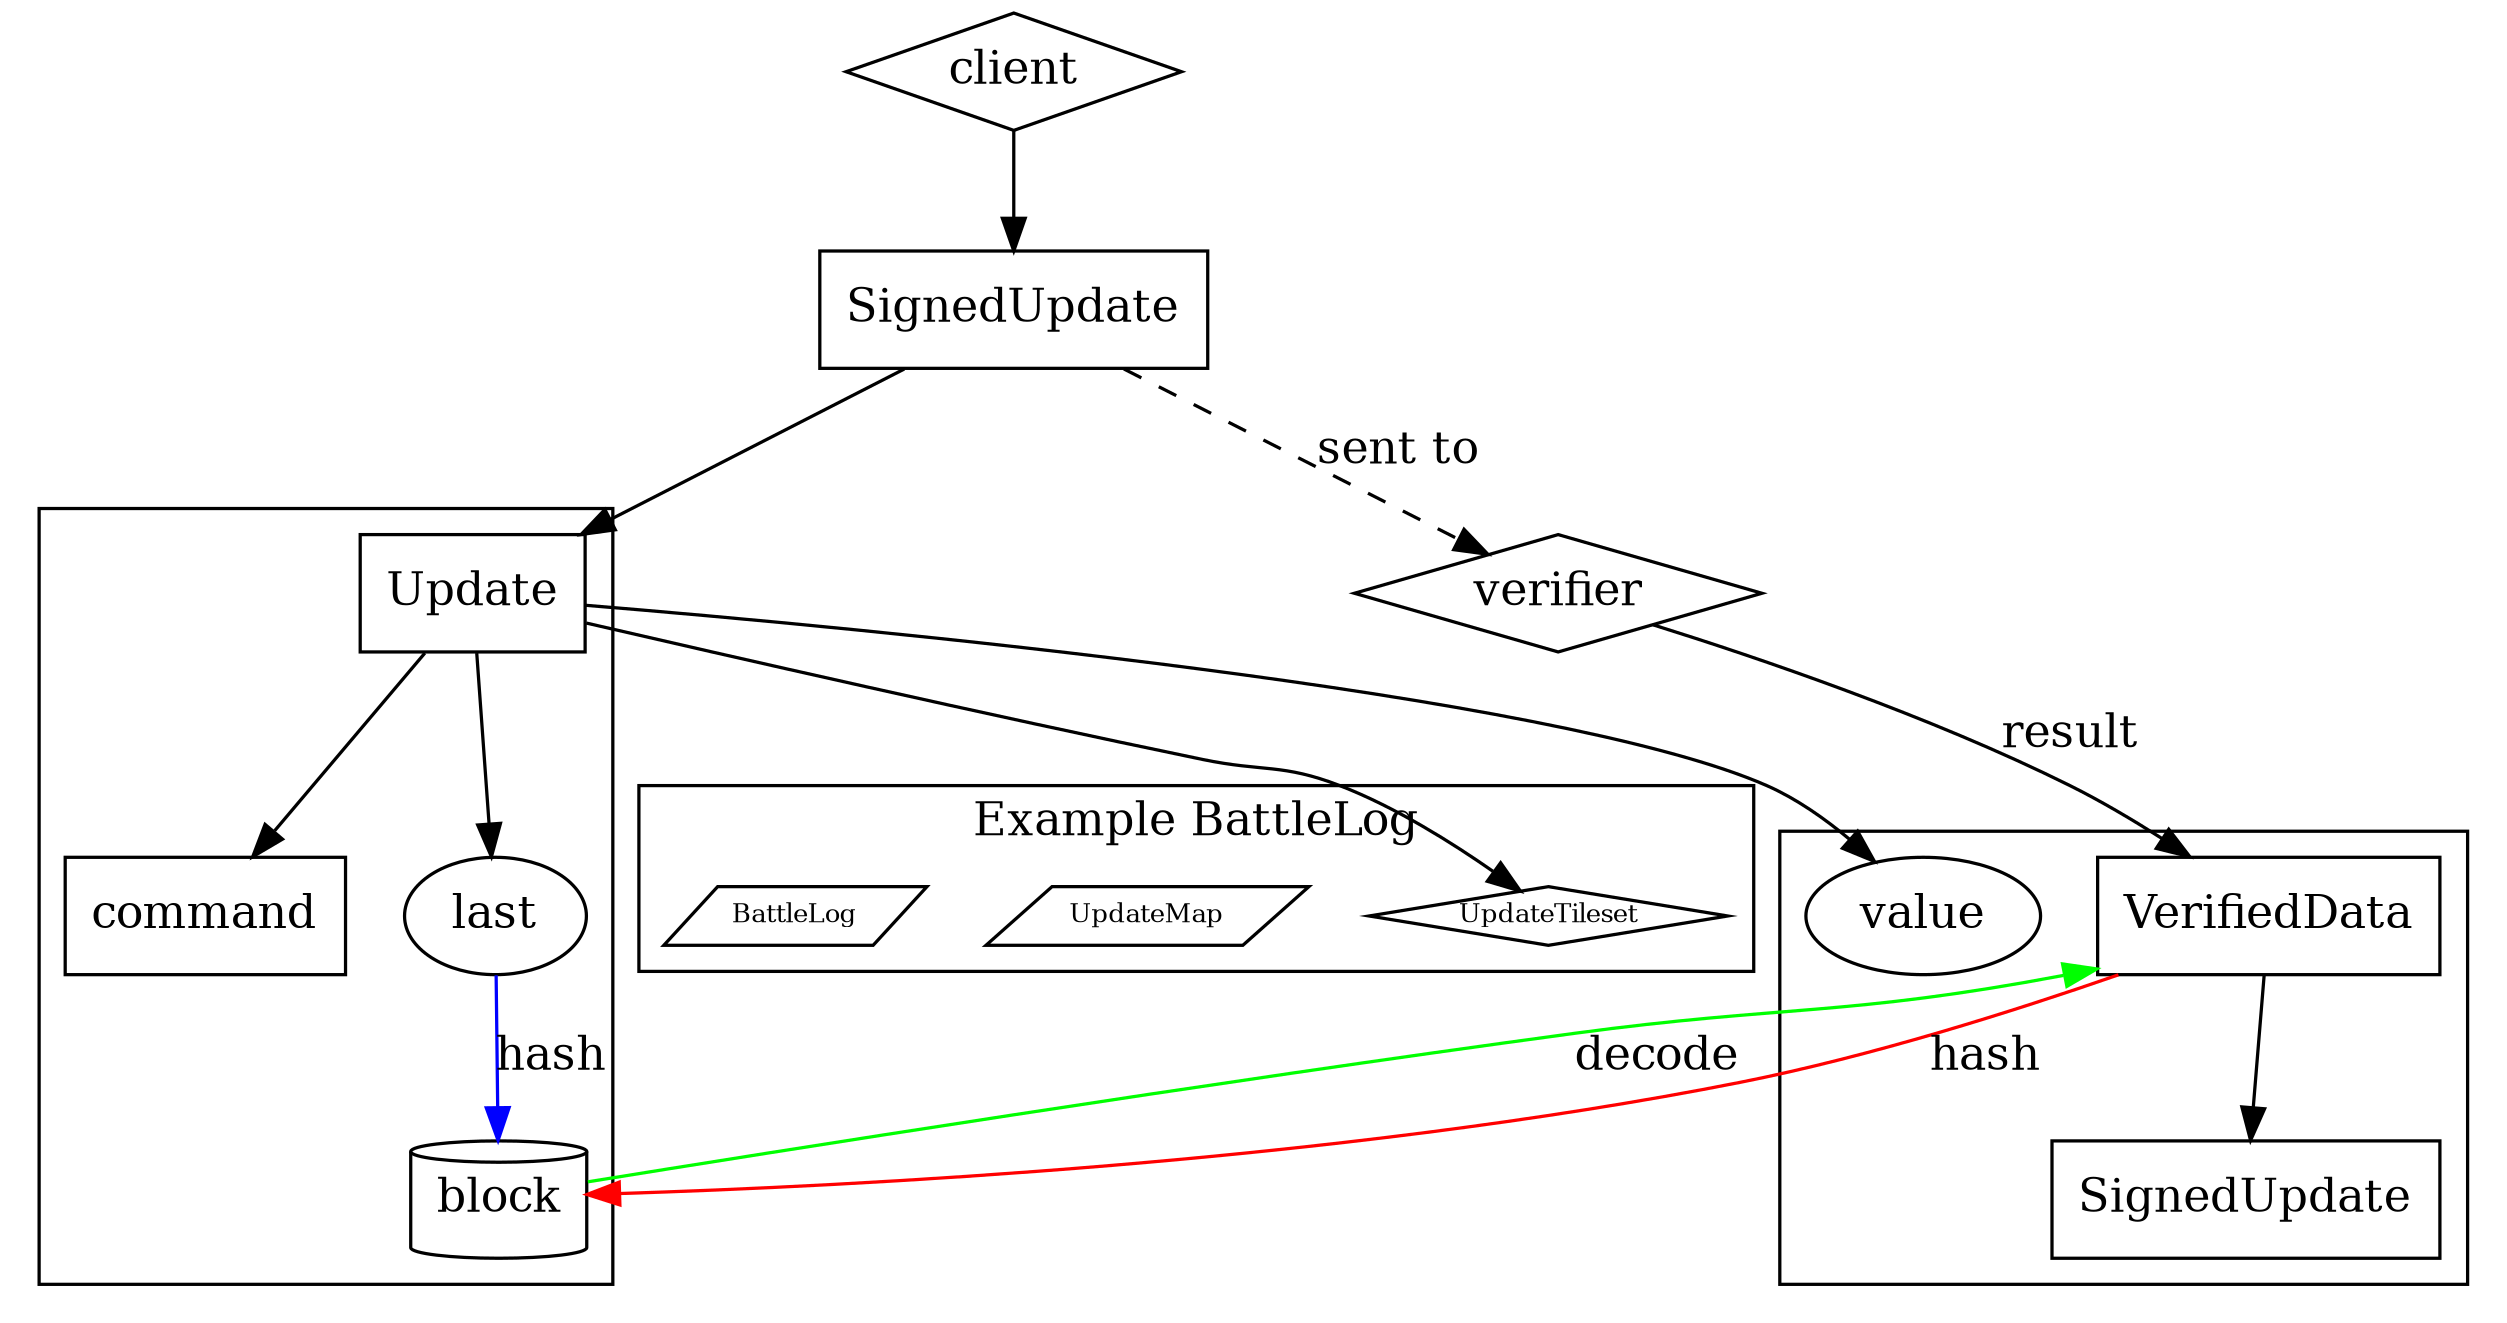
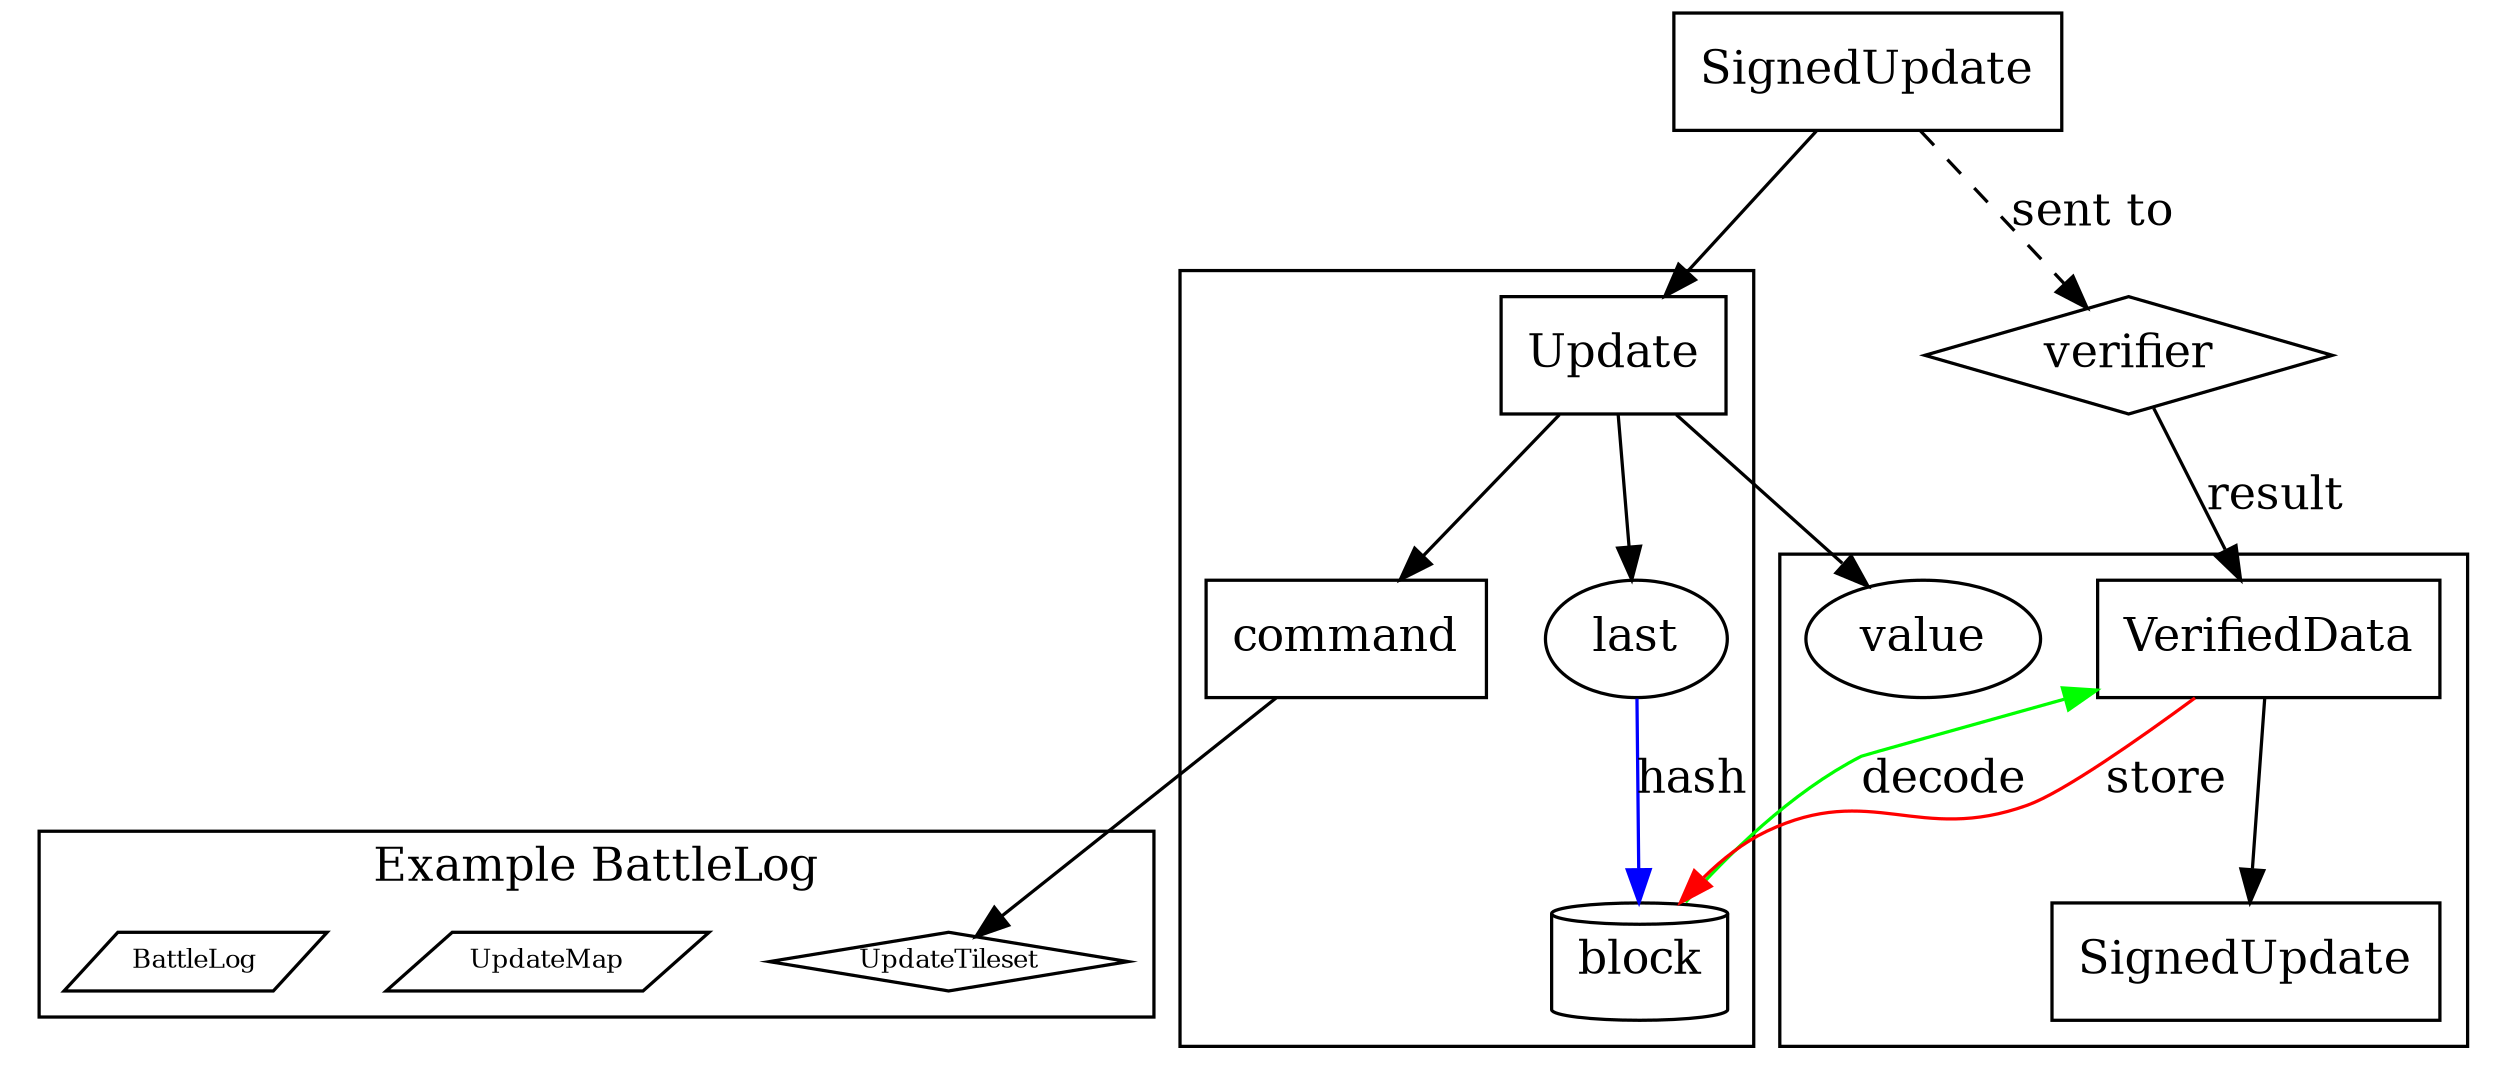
(1014, 72) -> none
(1048, 727) -> (1139, 807)
(1985, 1058) -> (2166, 781)
